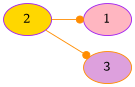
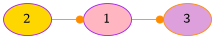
(64, 42) -> (144, 20)
